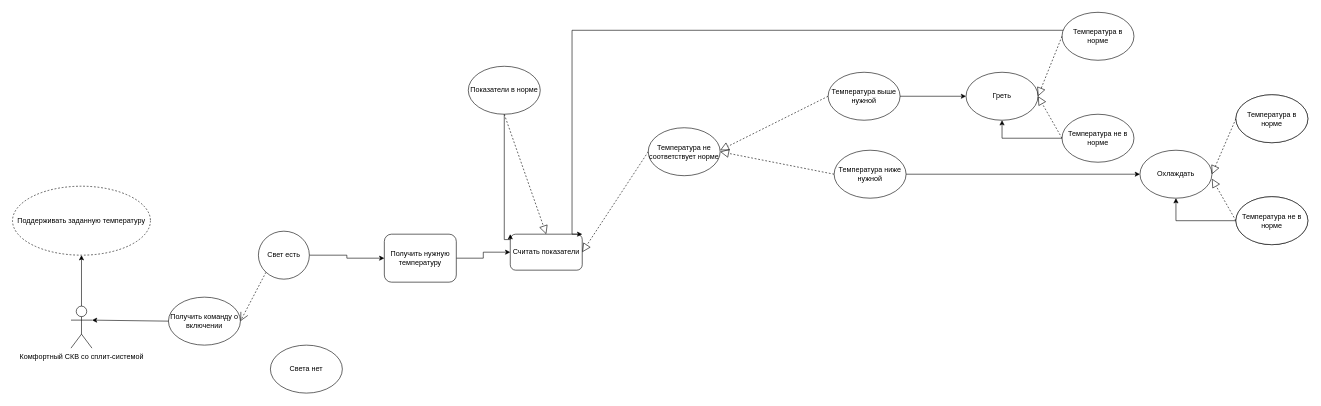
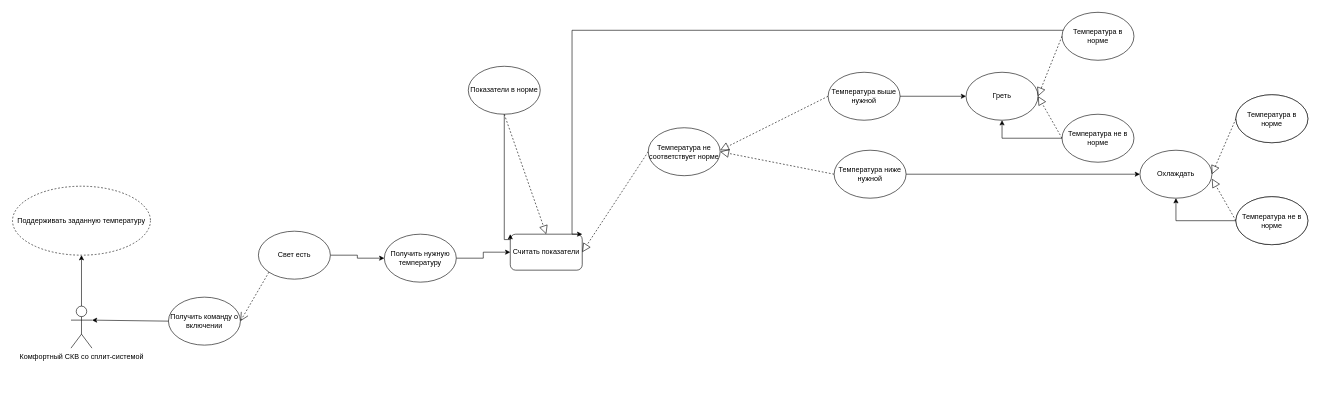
(284, 255) -> (294, 255)
(420, 258) -> (420, 258)
(306, 369) -> none
